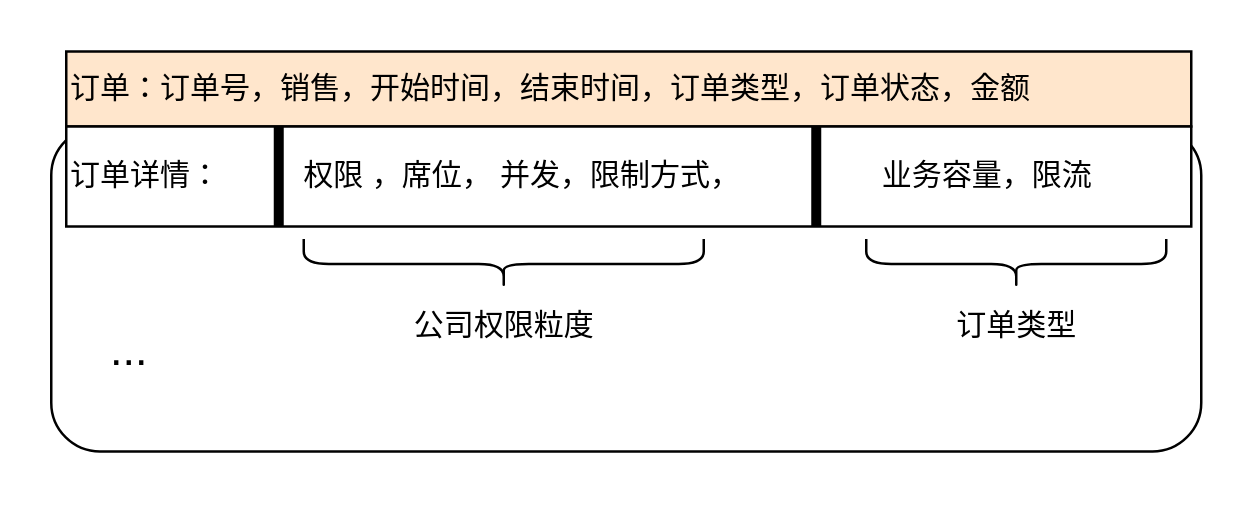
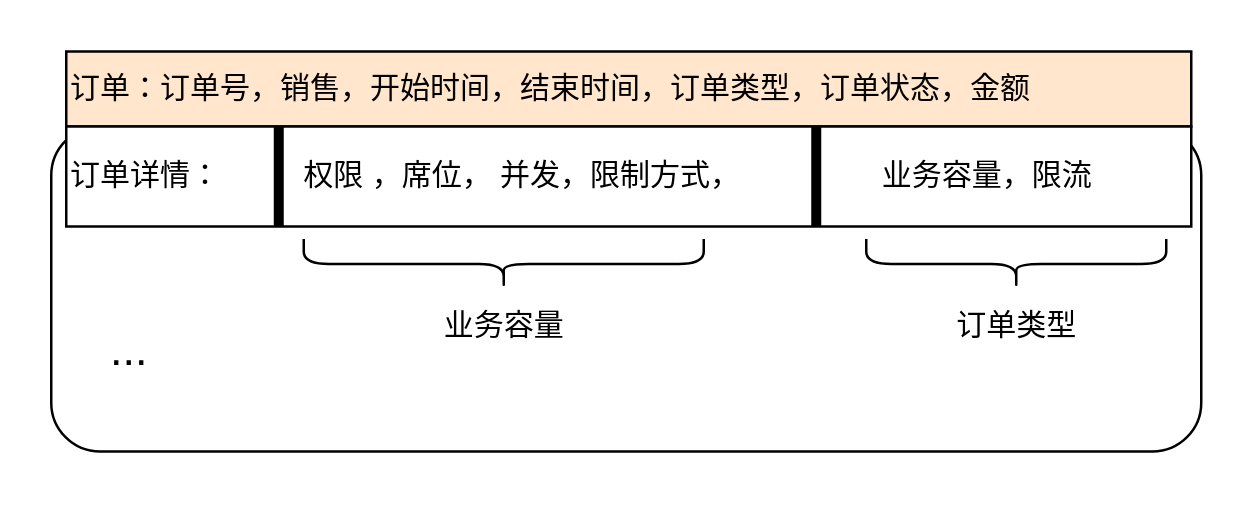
(505, 326) -> (505, 326)
